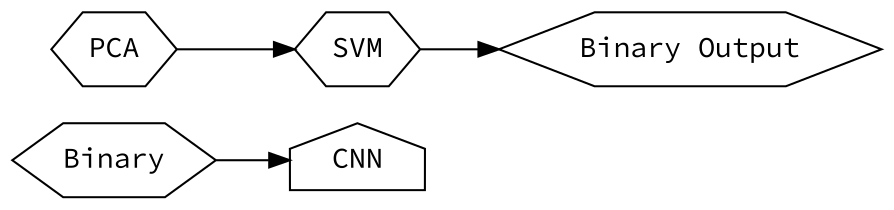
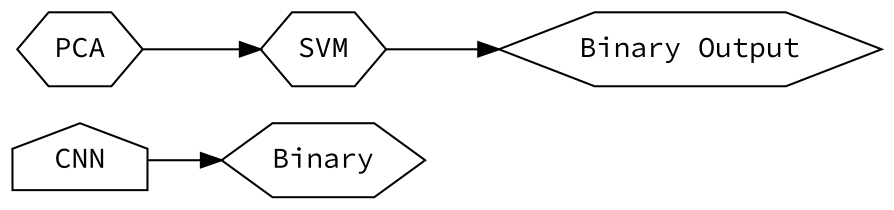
(242, 160) -> (174, 160)
